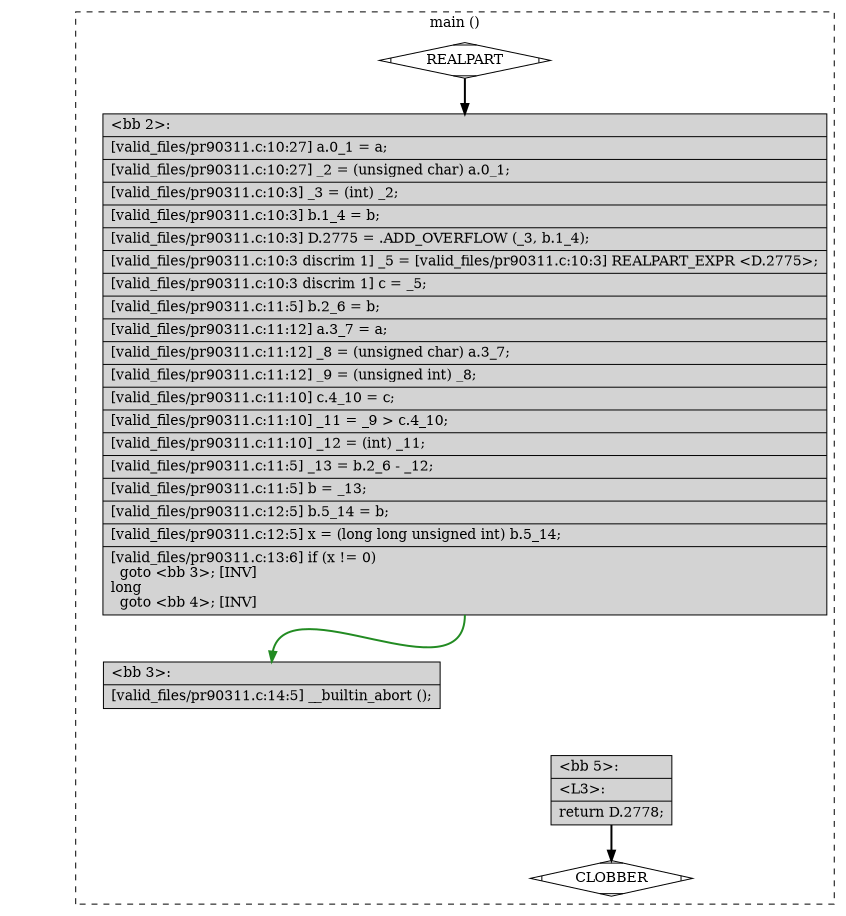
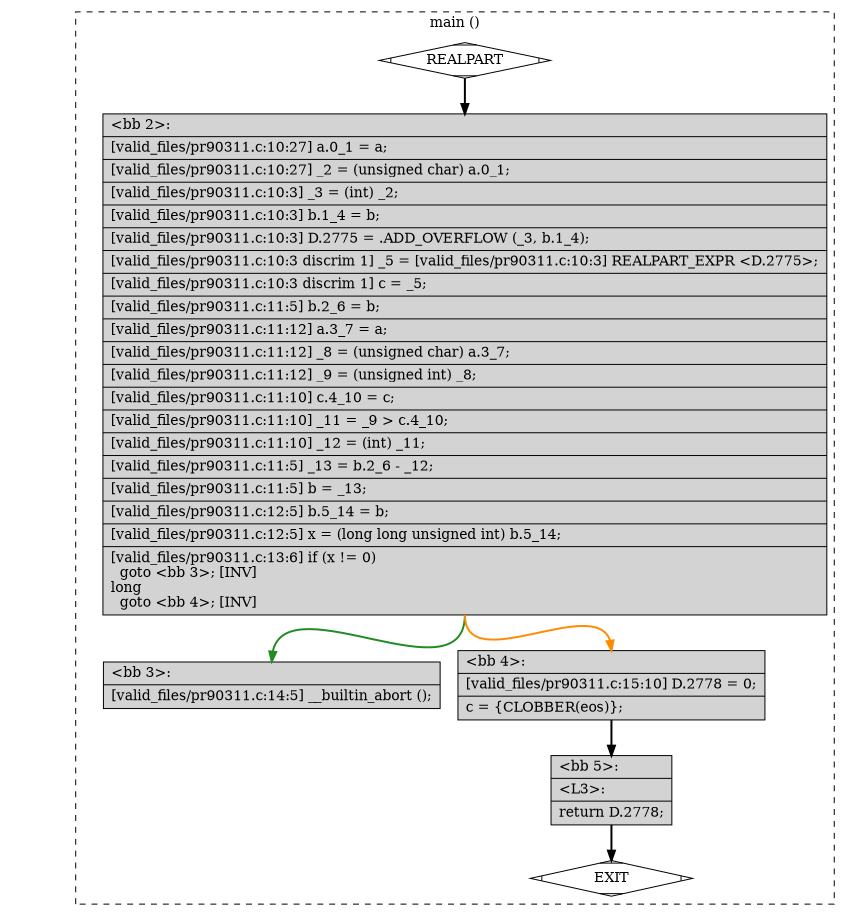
none -> (611, 685)
(611, 878) -> (611, 878)
